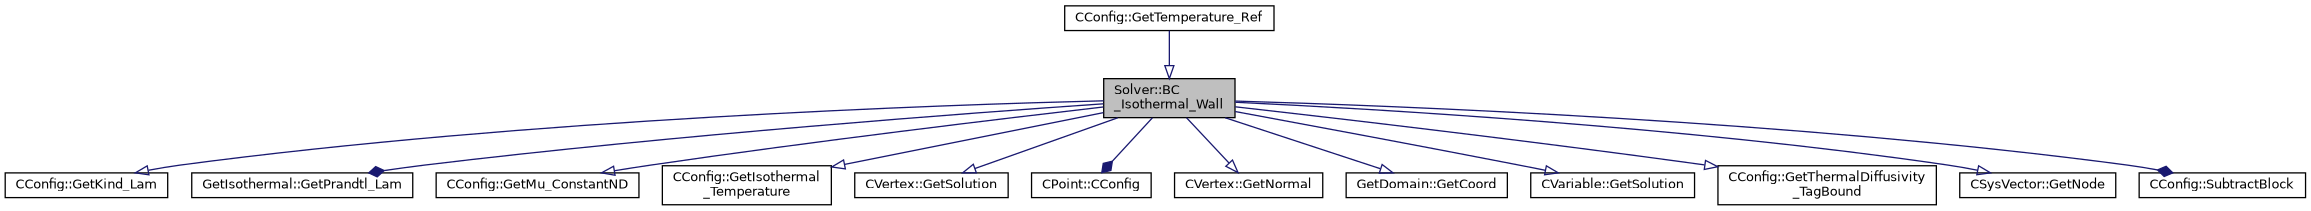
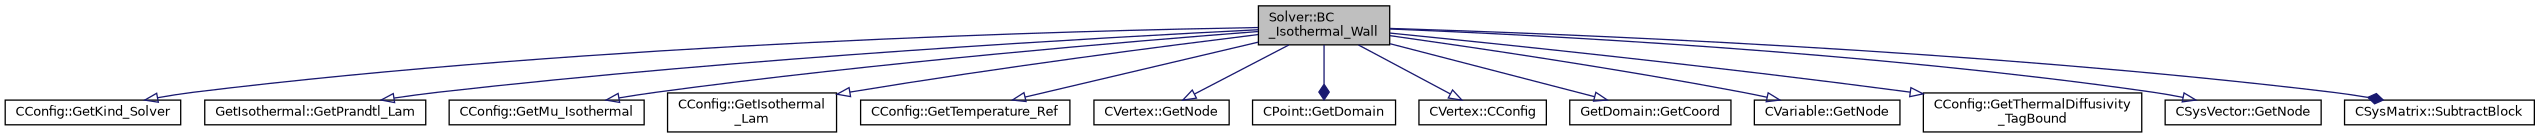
(1169, 48) -> (1142, 70)
(743, 132) -> (826, 57)
(86, 185) -> (93, 112)
(538, 185) -> (547, 112)
(747, 185) -> (752, 112)
(931, 185) -> (1162, 112)
(1091, 185) -> (1324, 112)
(1249, 185) -> (1483, 112)
(1613, 185) -> (1827, 112)
(2222, 185) -> (2439, 112)
